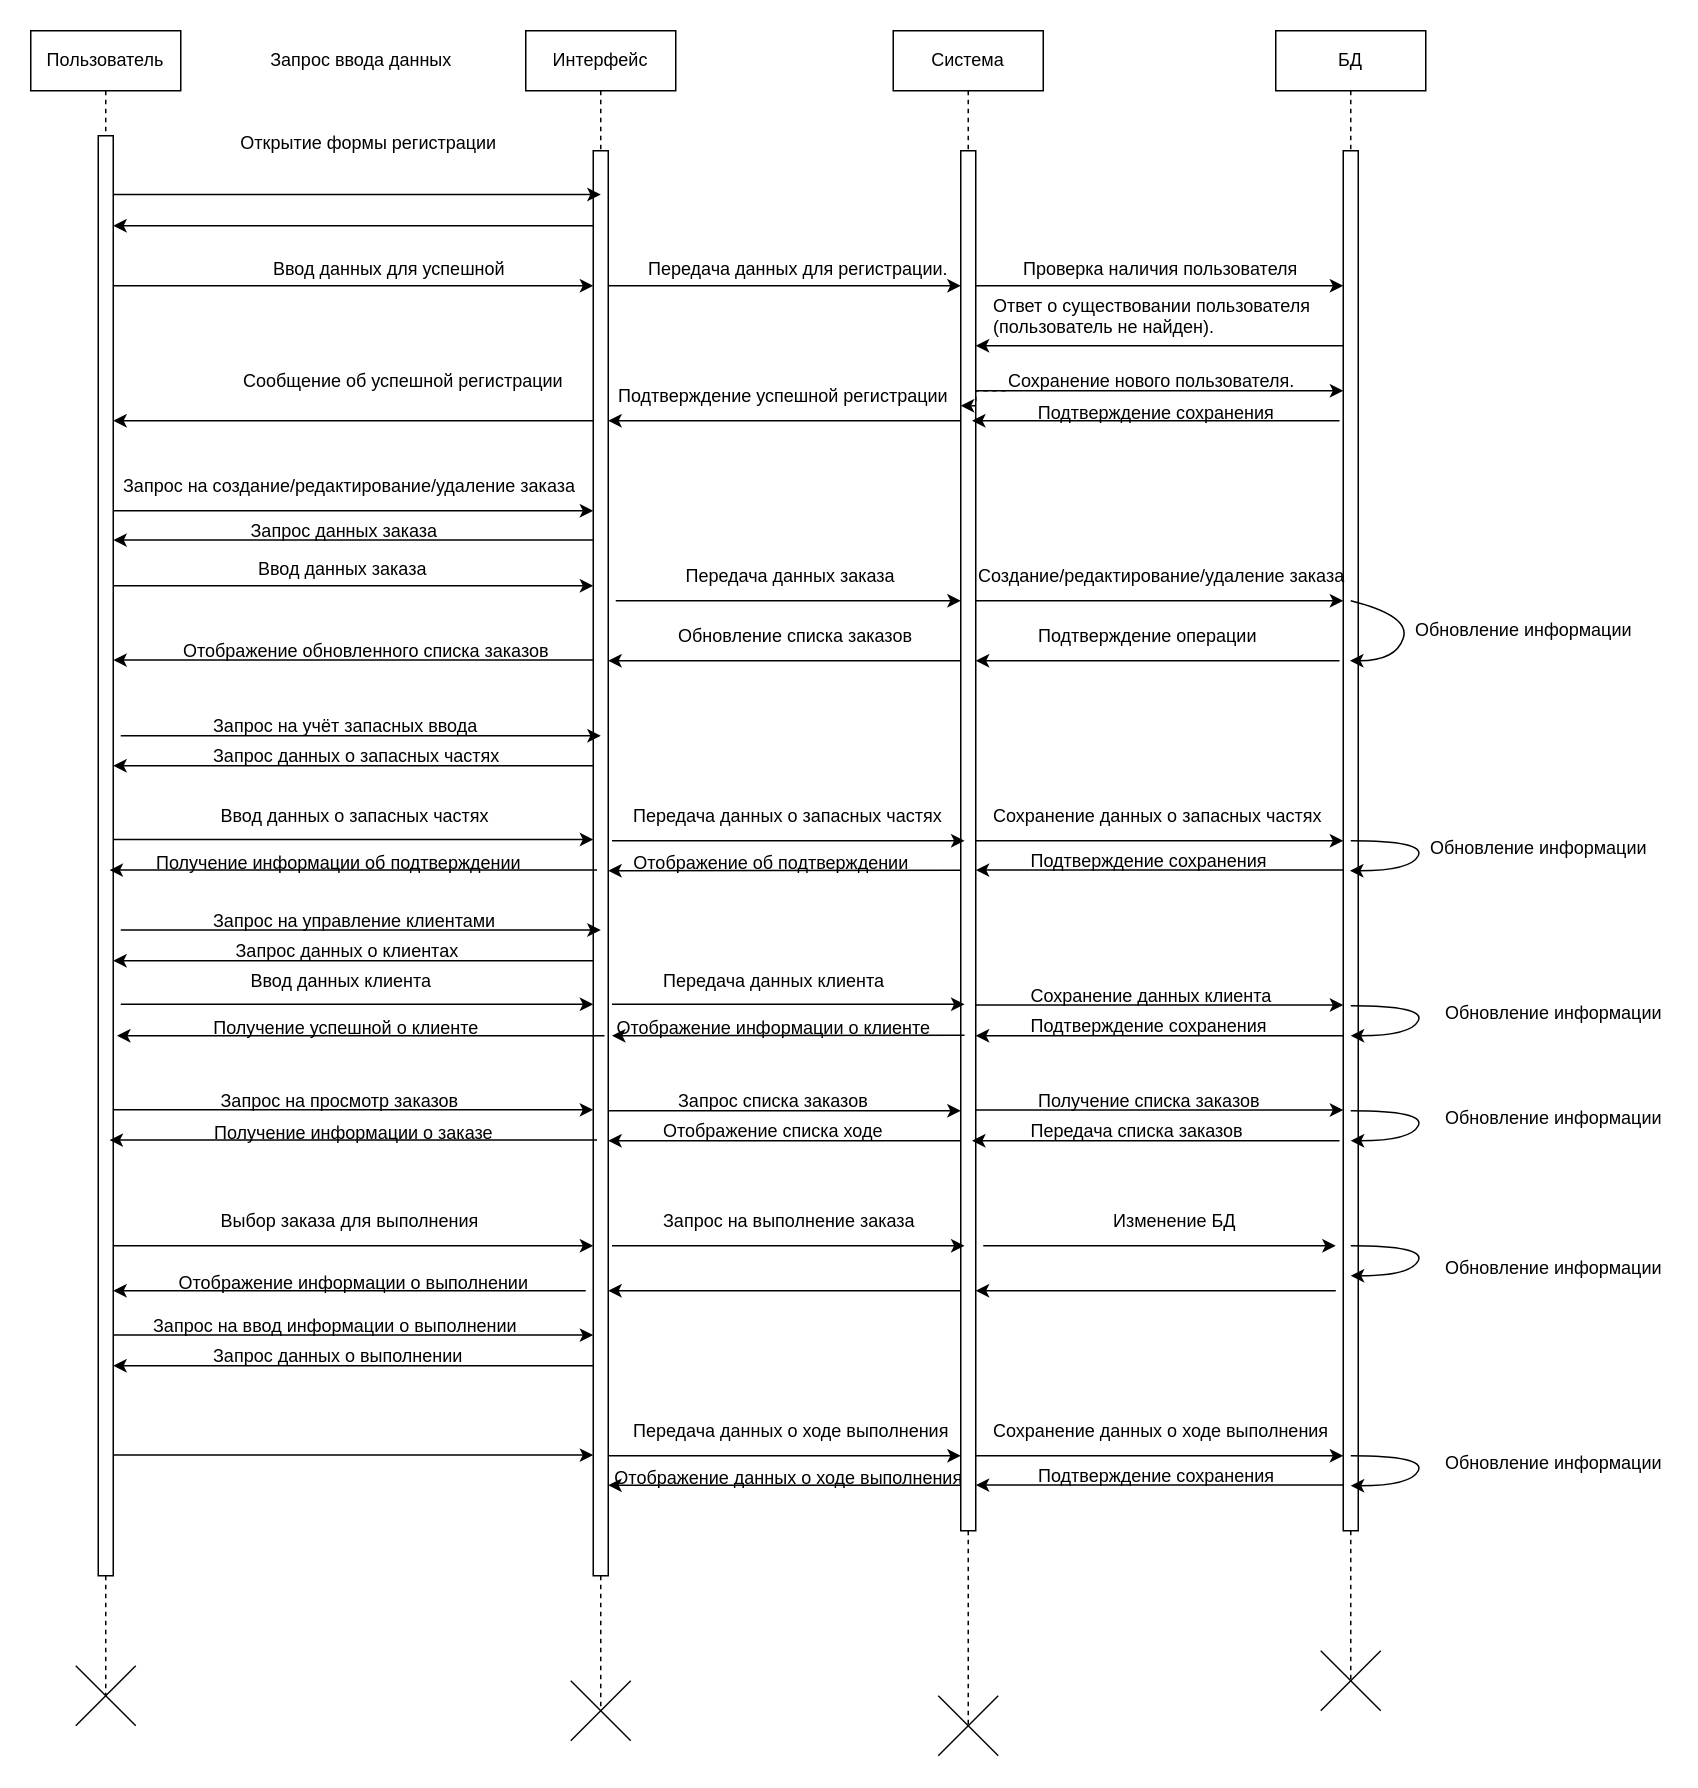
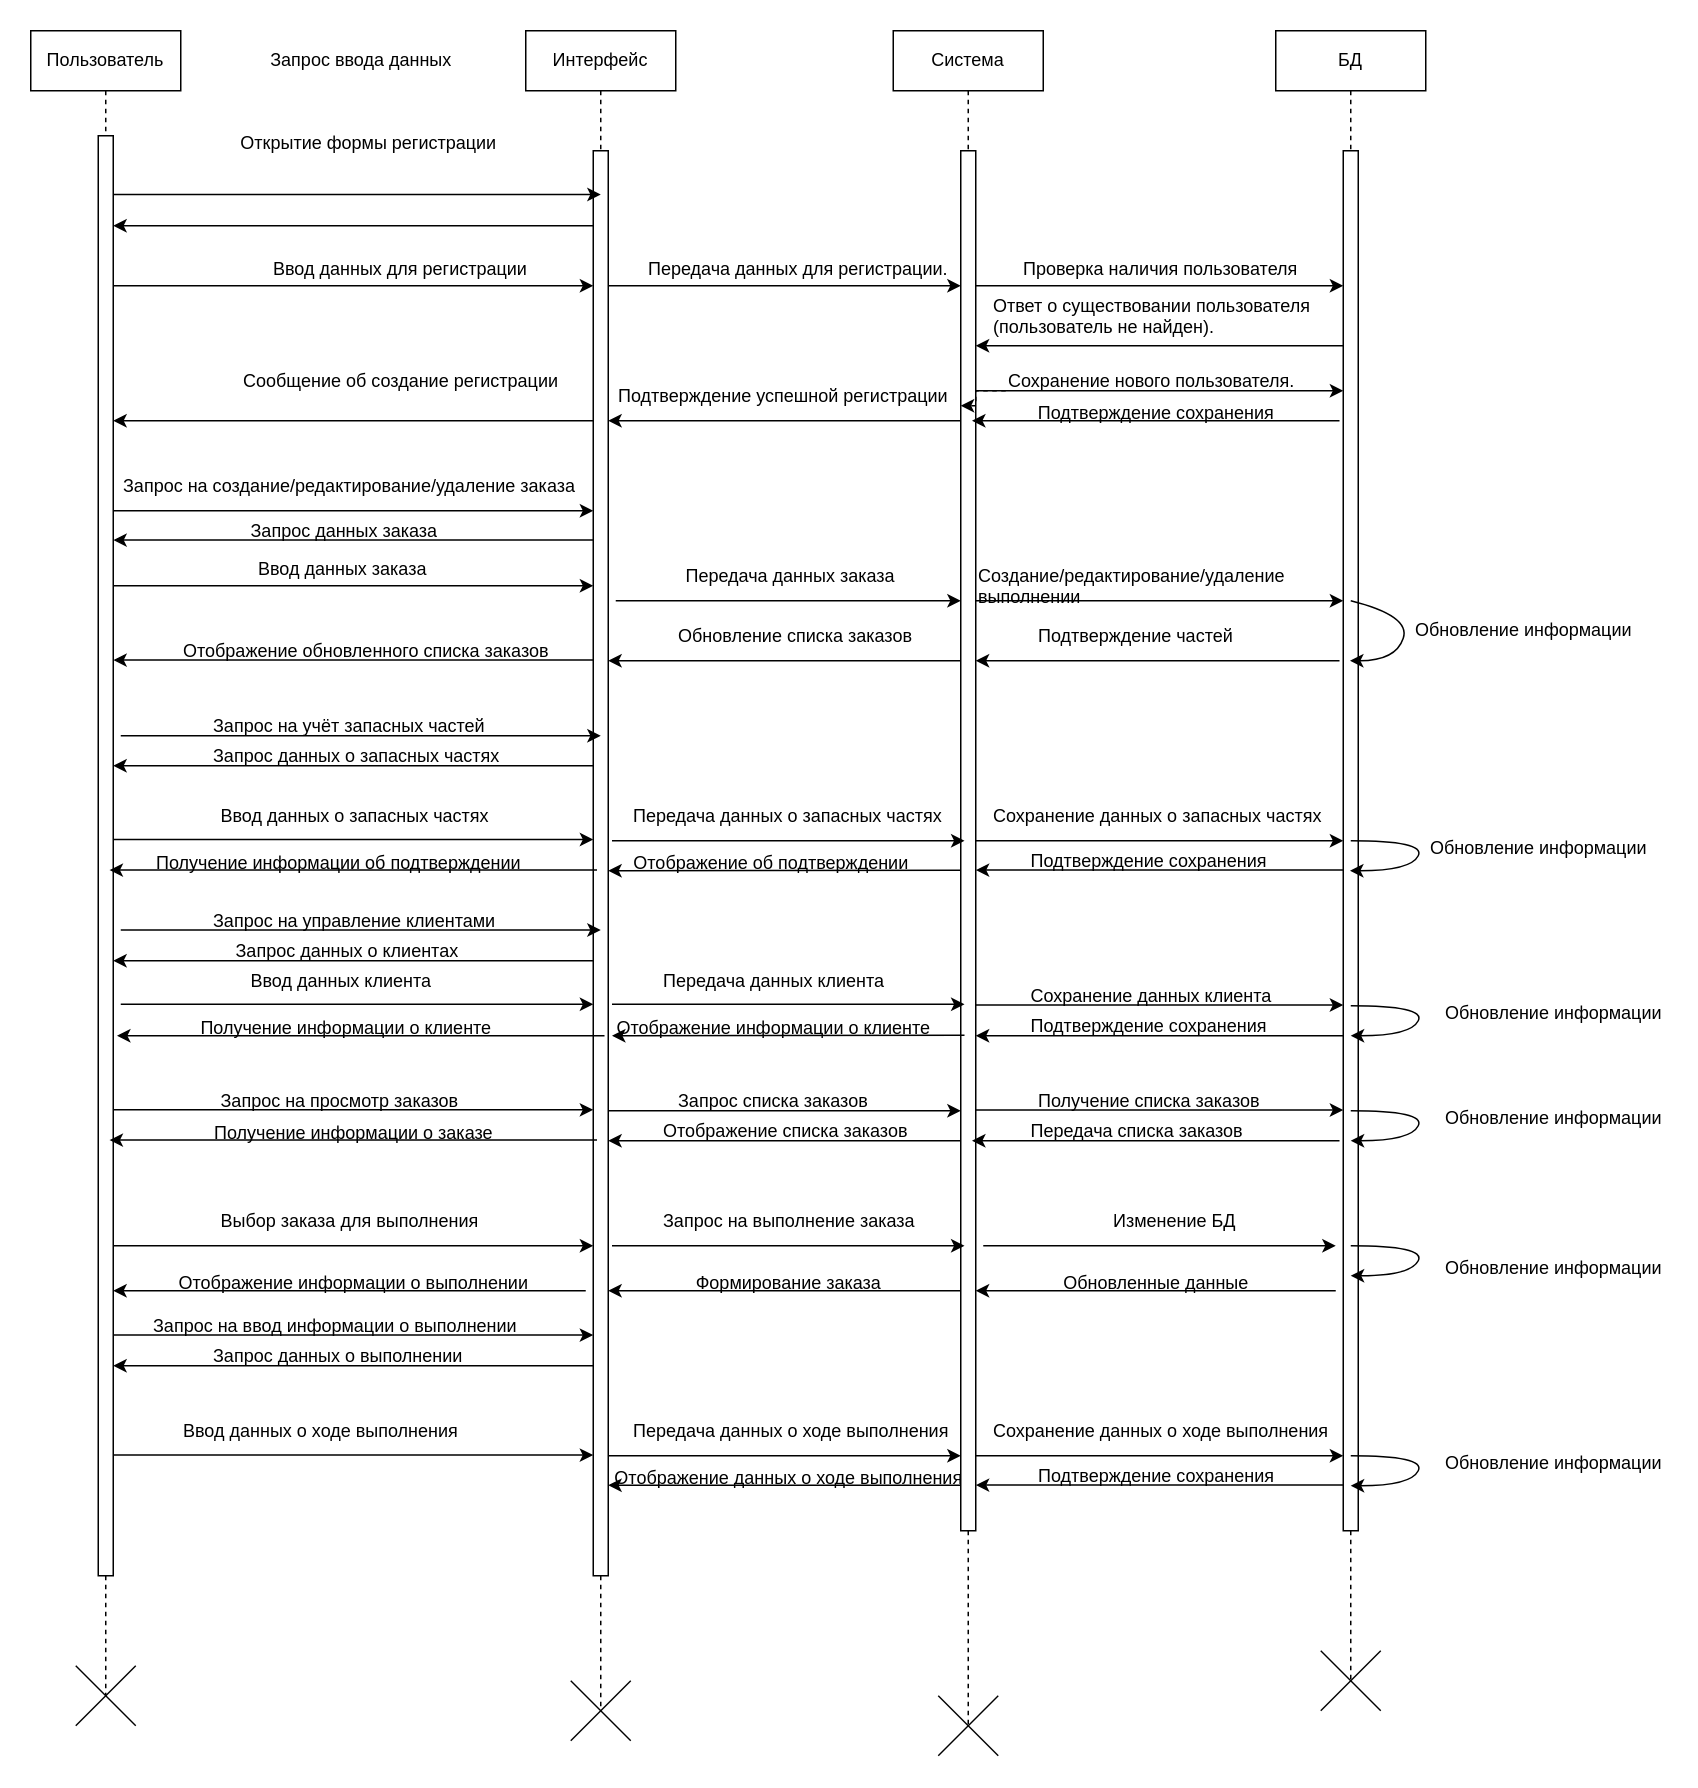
(388, 270) -> (403, 270)
(403, 382) -> (403, 382)
(1165, 588) -> (1165, 588)
(1147, 637) -> (1137, 637)
(351, 727) -> (356, 727)
(347, 1028) -> (347, 1028)
(775, 1132) -> (790, 1132)
none -> (788, 1283)
none -> (1156, 1283)
none -> (338, 1441)
